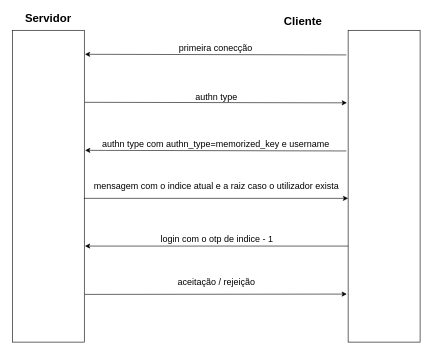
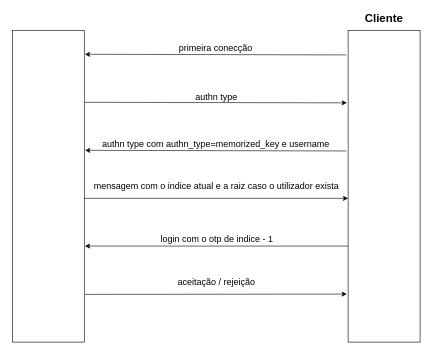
(48, 18) -> none
(303, 21) -> (384, 18)
